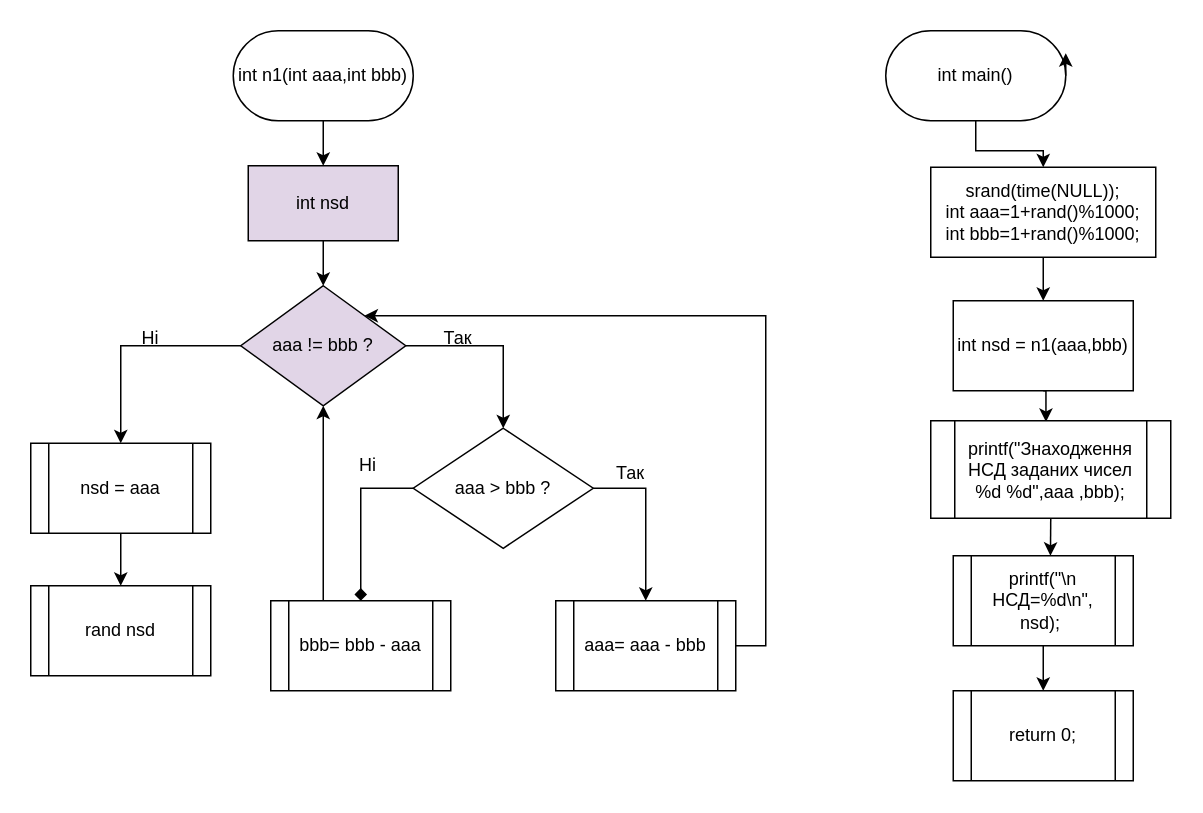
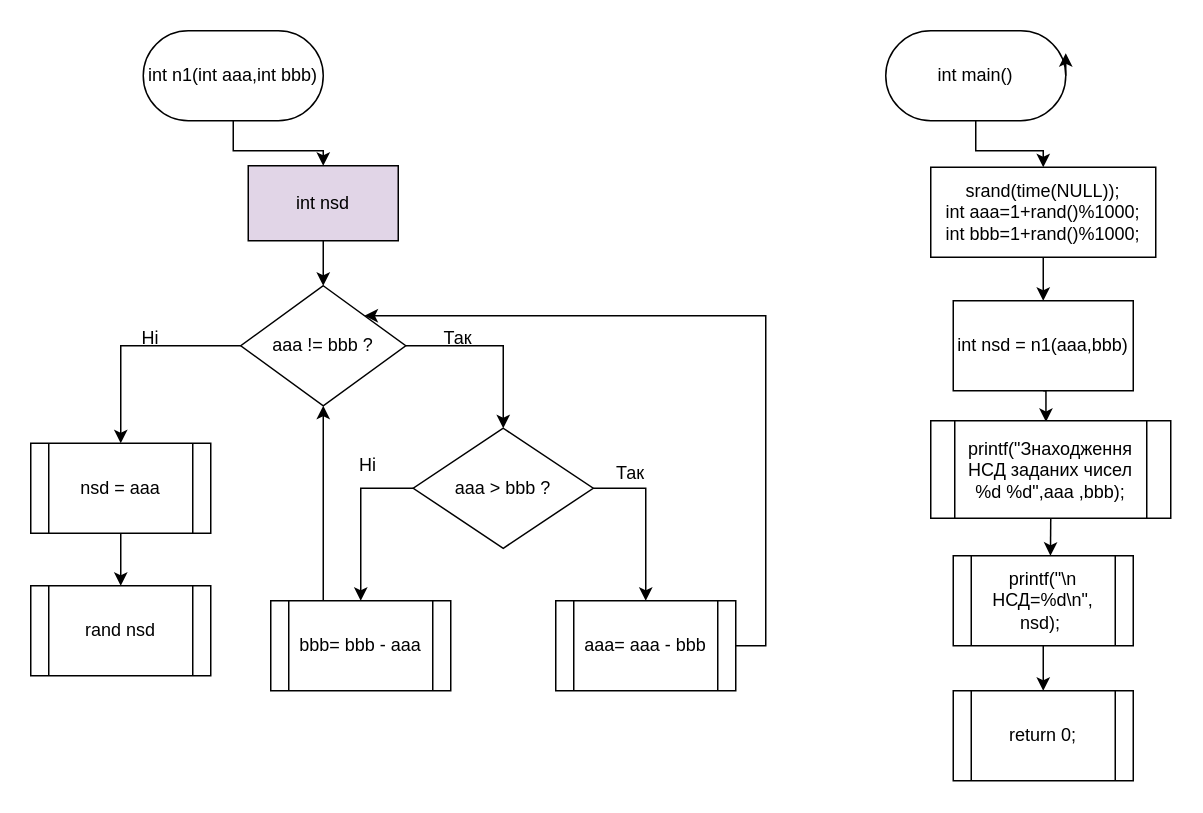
(323, 76) -> (233, 76)
(323, 346) -> (323, 346)
(361, 588) -> (361, 589)
